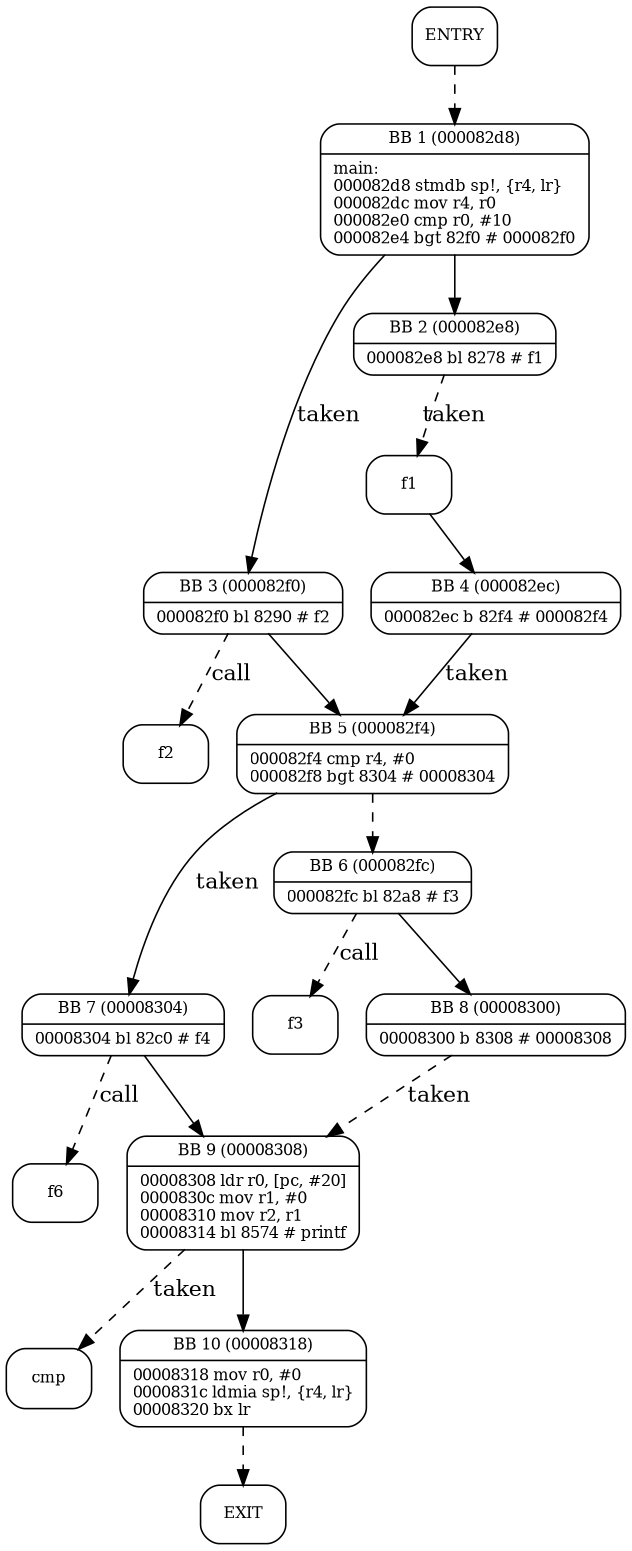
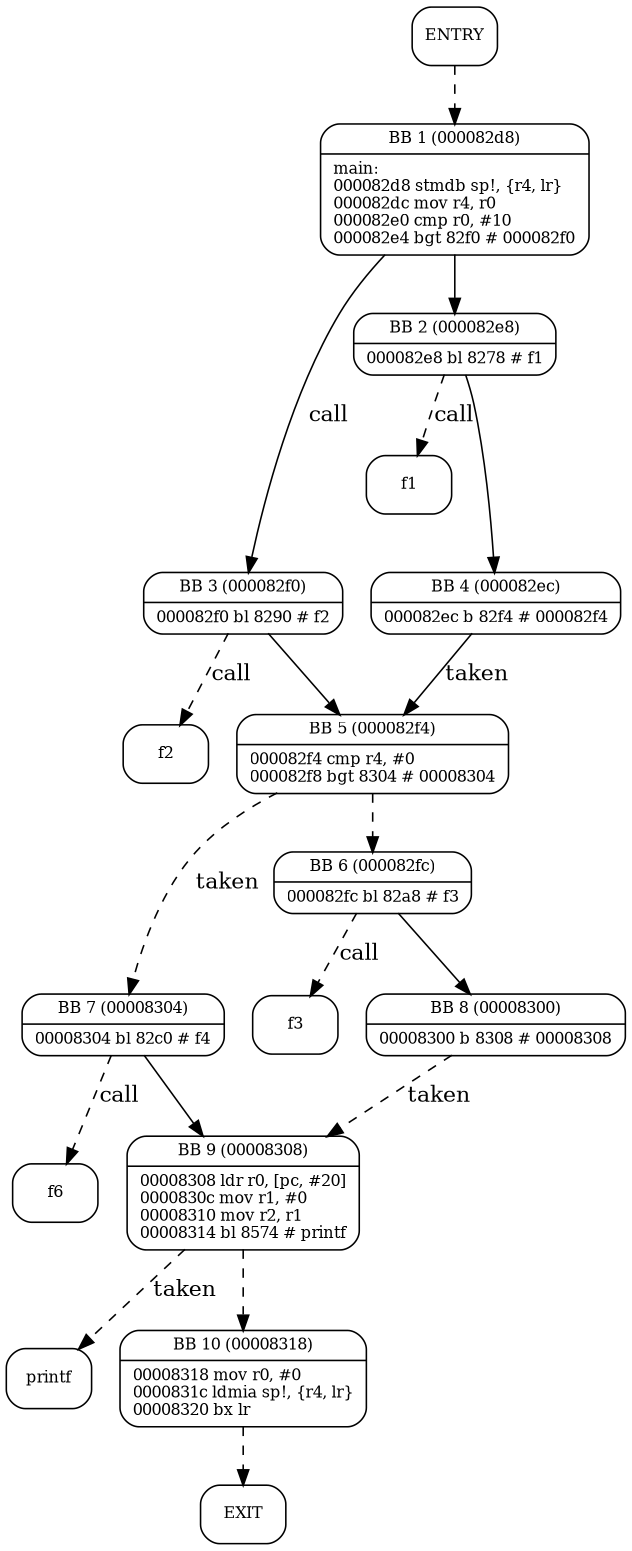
(328, 415) -> (328, 415)
(454, 415) -> (454, 415)
(447, 537) -> (484, 465)
(183, 868) -> (183, 868)
(243, 1282) -> (243, 1282)
(49, 1379) -> (49, 1379)
